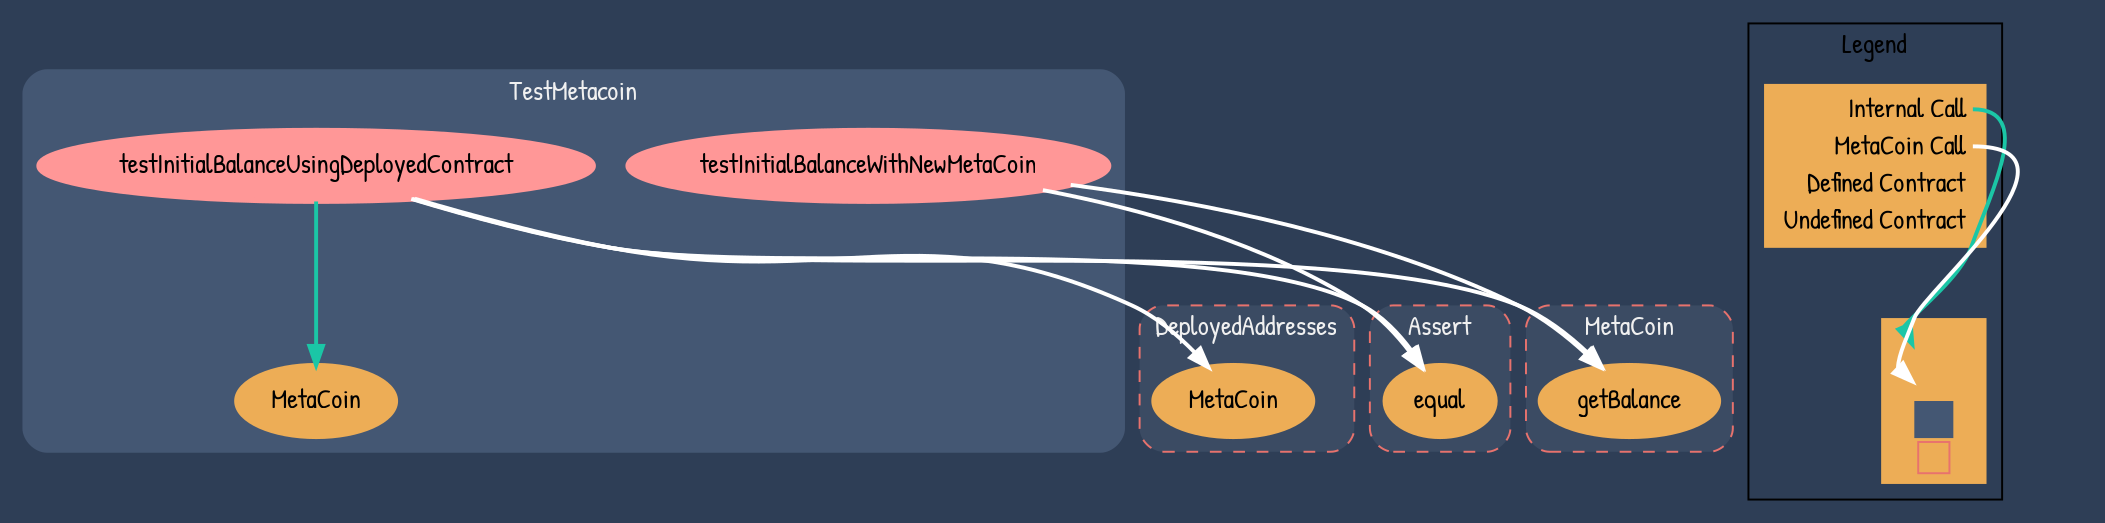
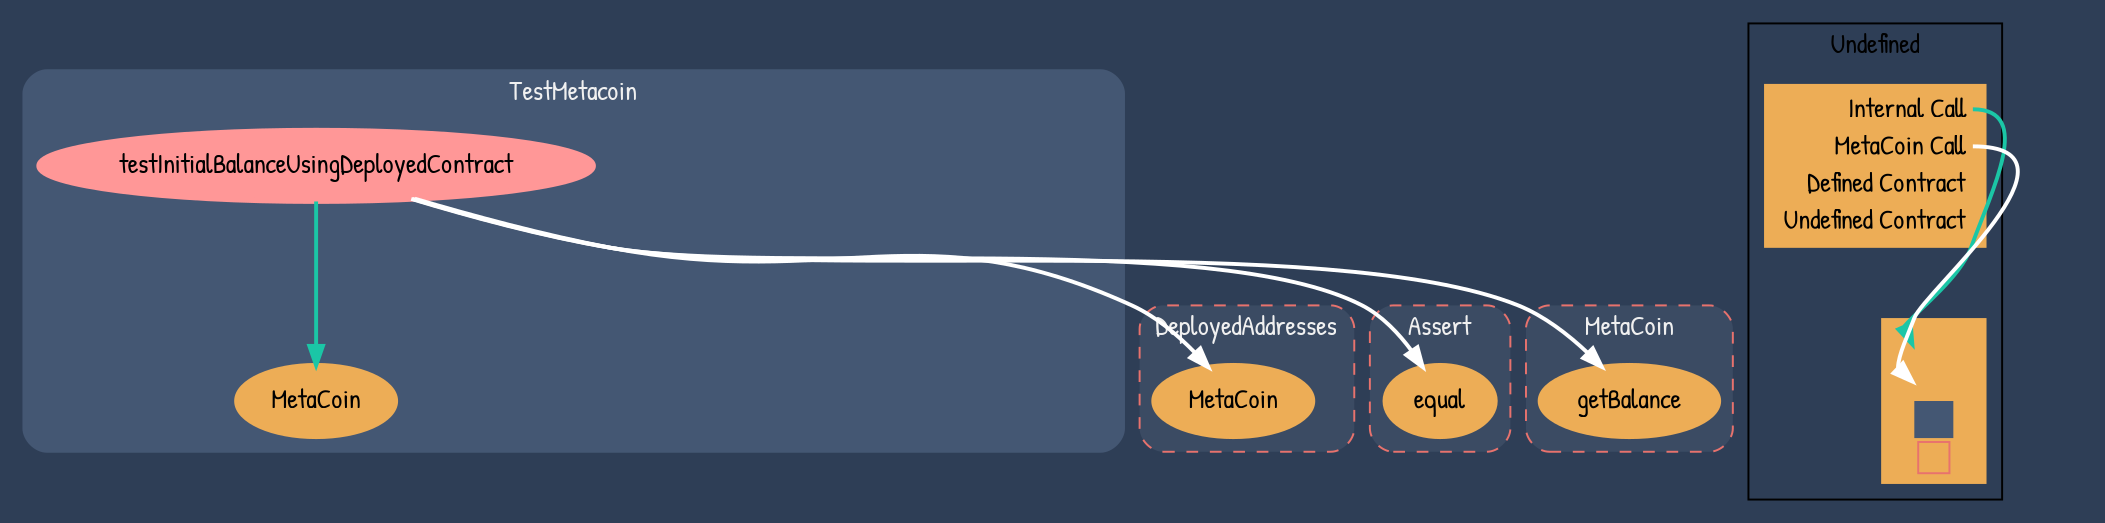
(1875, 46) -> (1875, 46)
(868, 166) -> none
